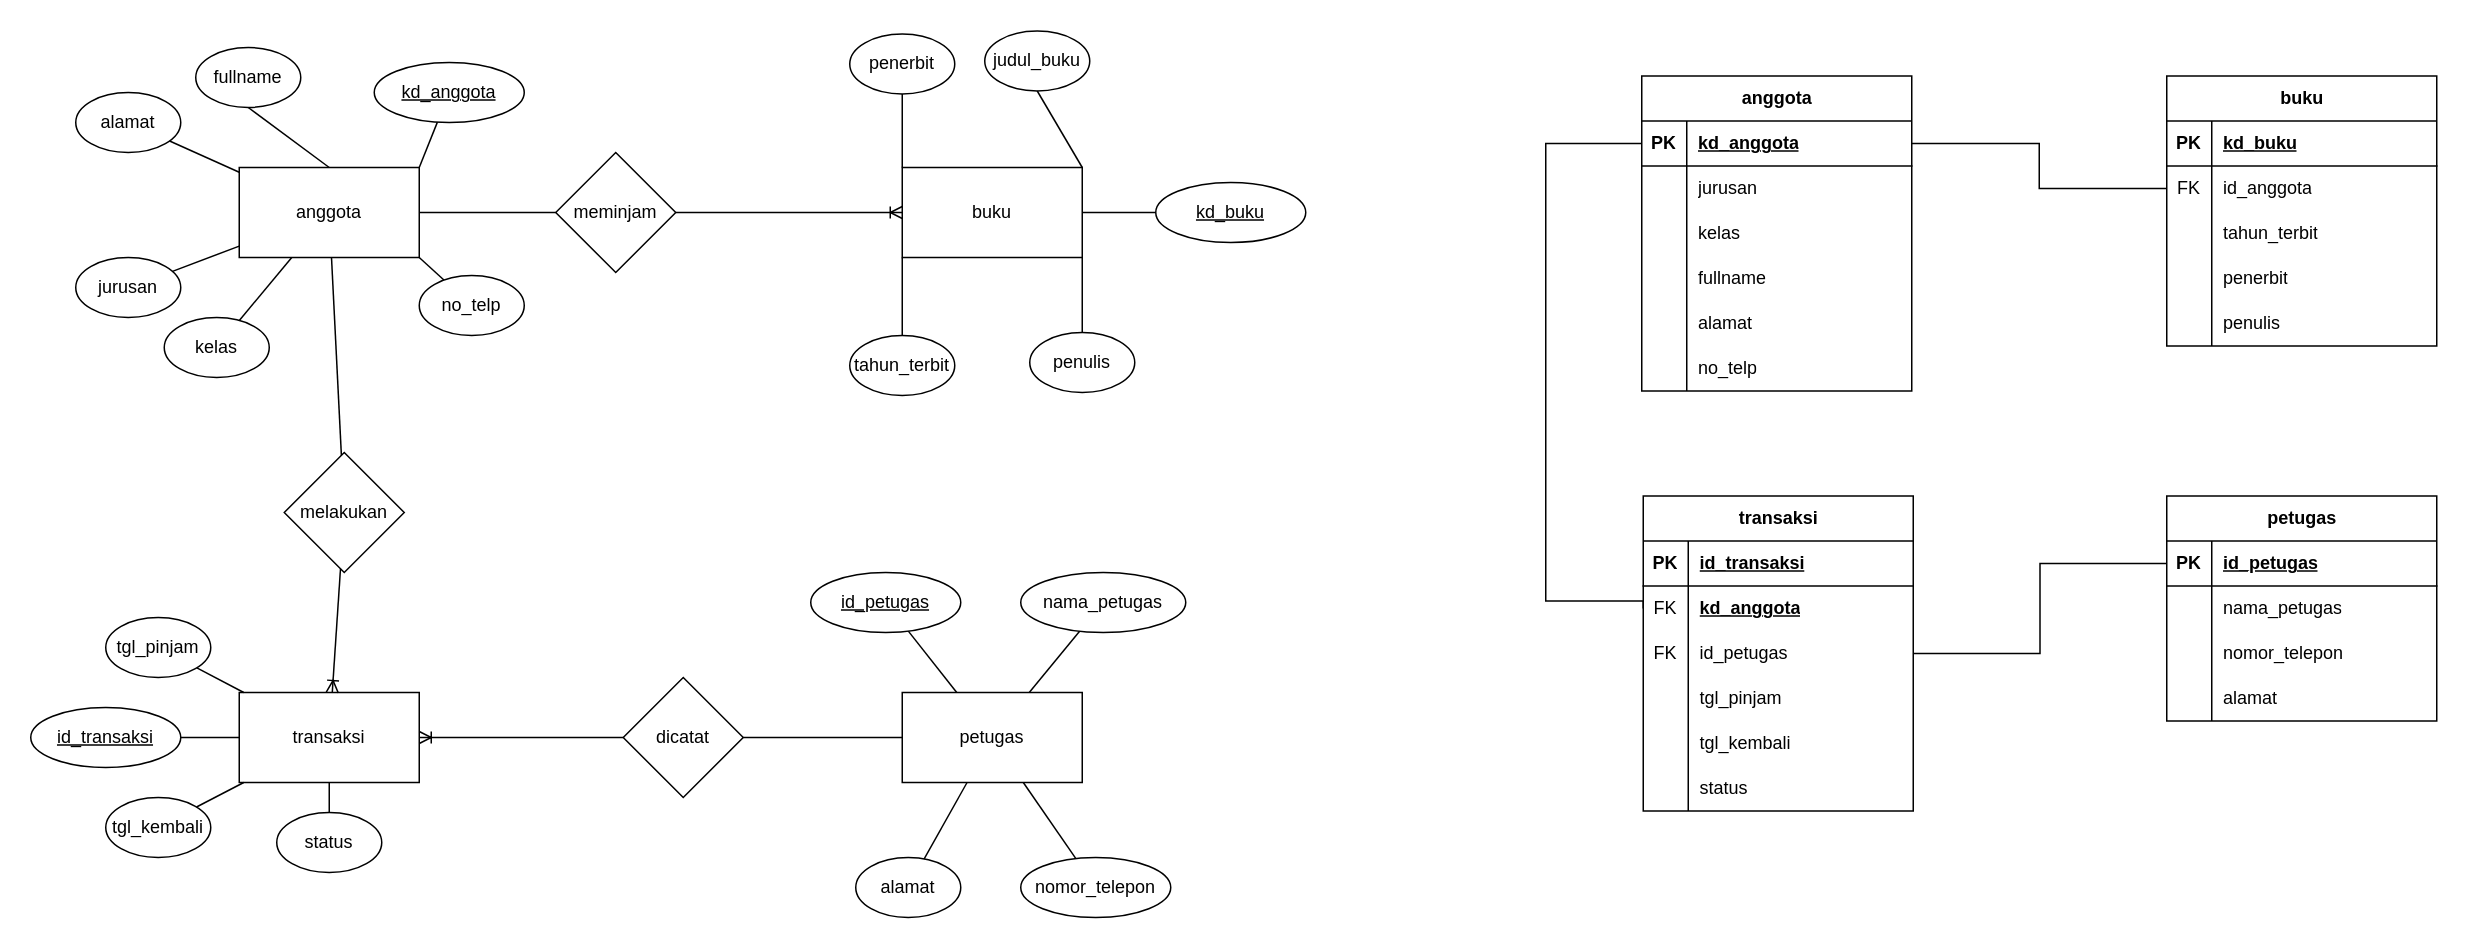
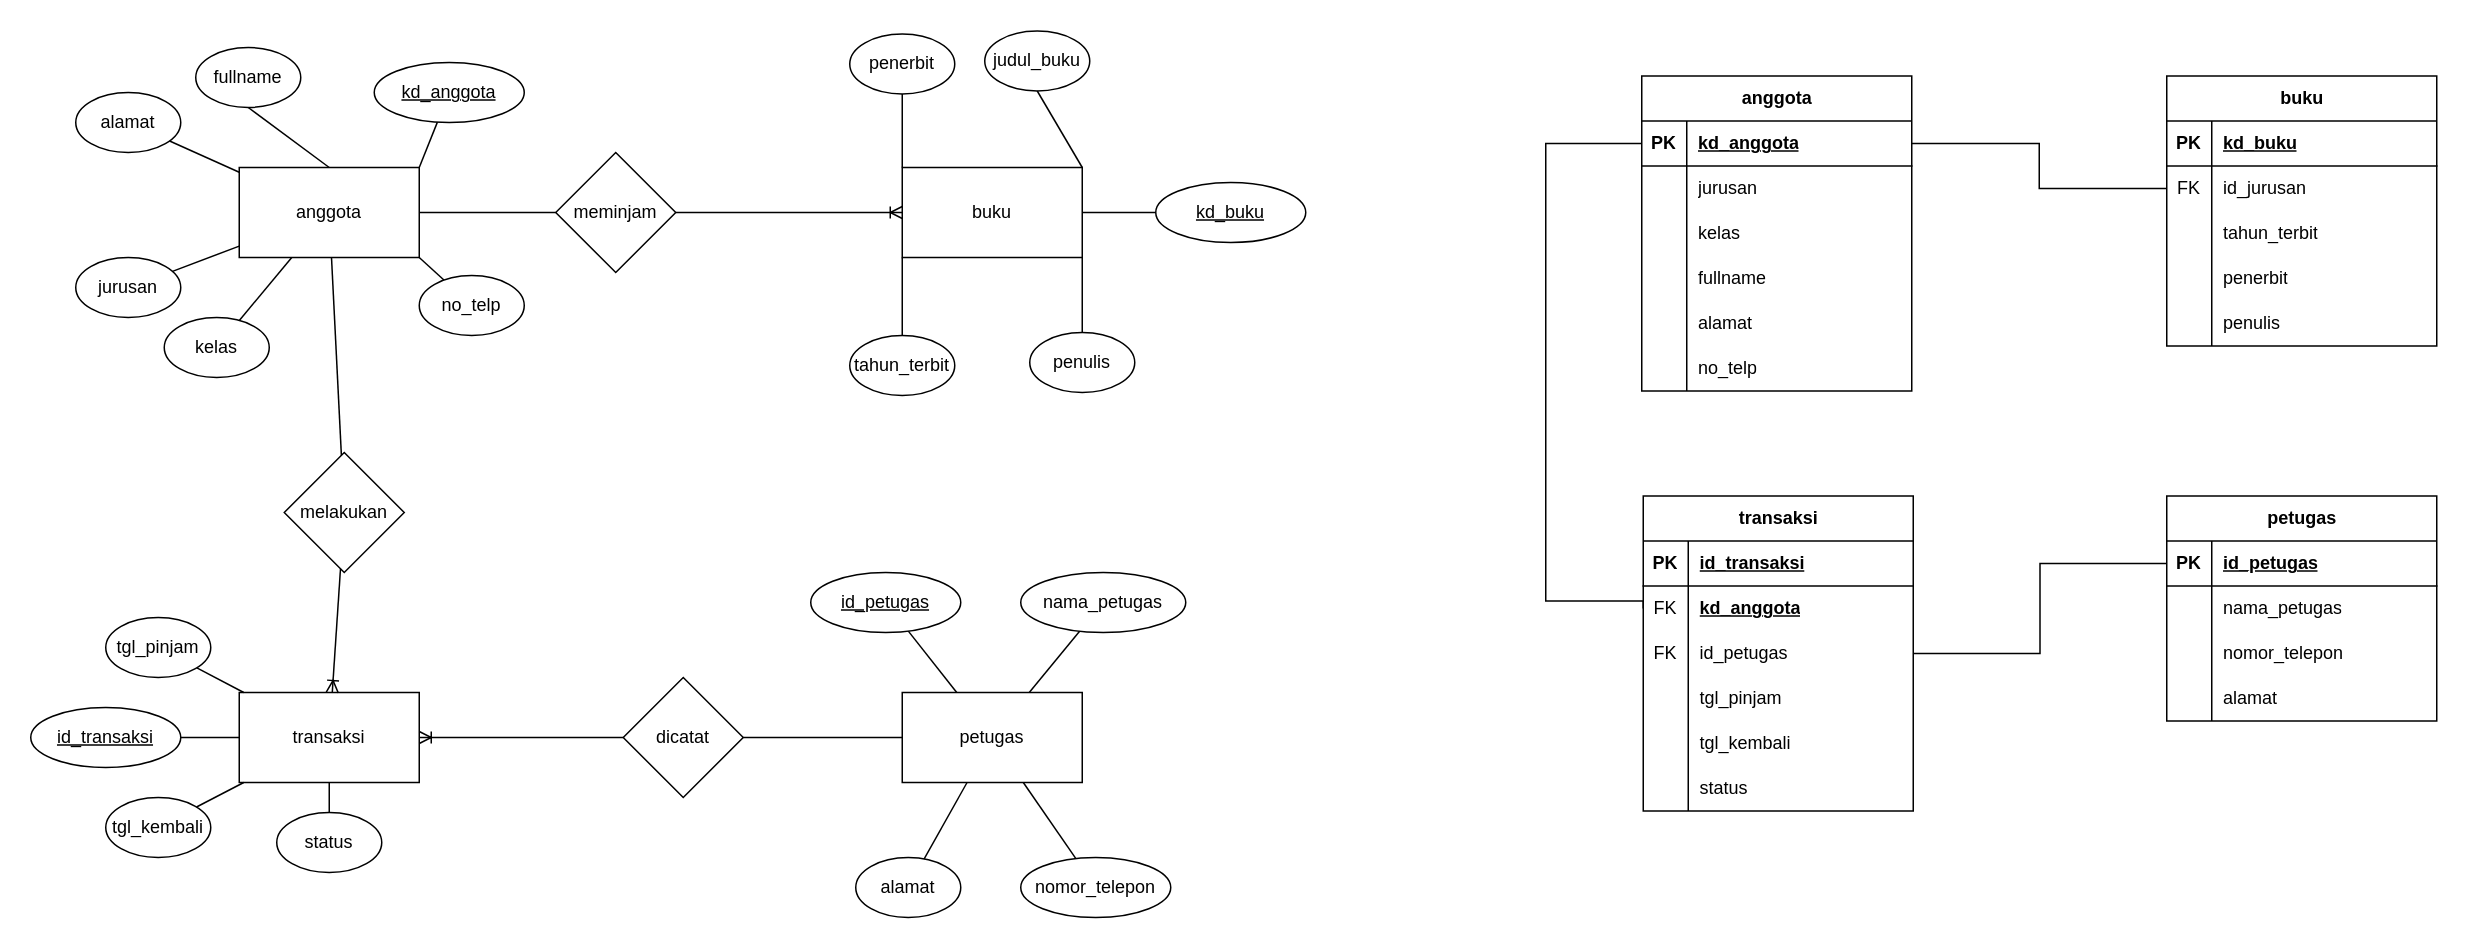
(2272, 188) -> (2272, 188)
